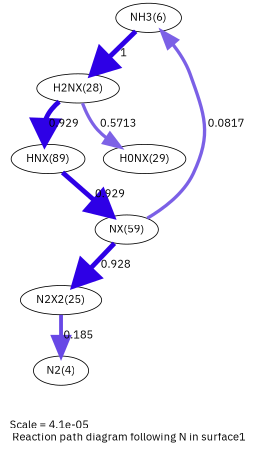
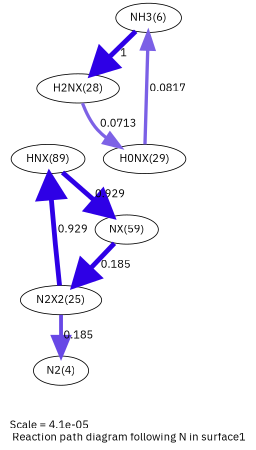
(51, 110) -> (55, 242)
(117, 124) -> (117, 124)
(204, 139) -> (146, 97)
(115, 265) -> (115, 265)
